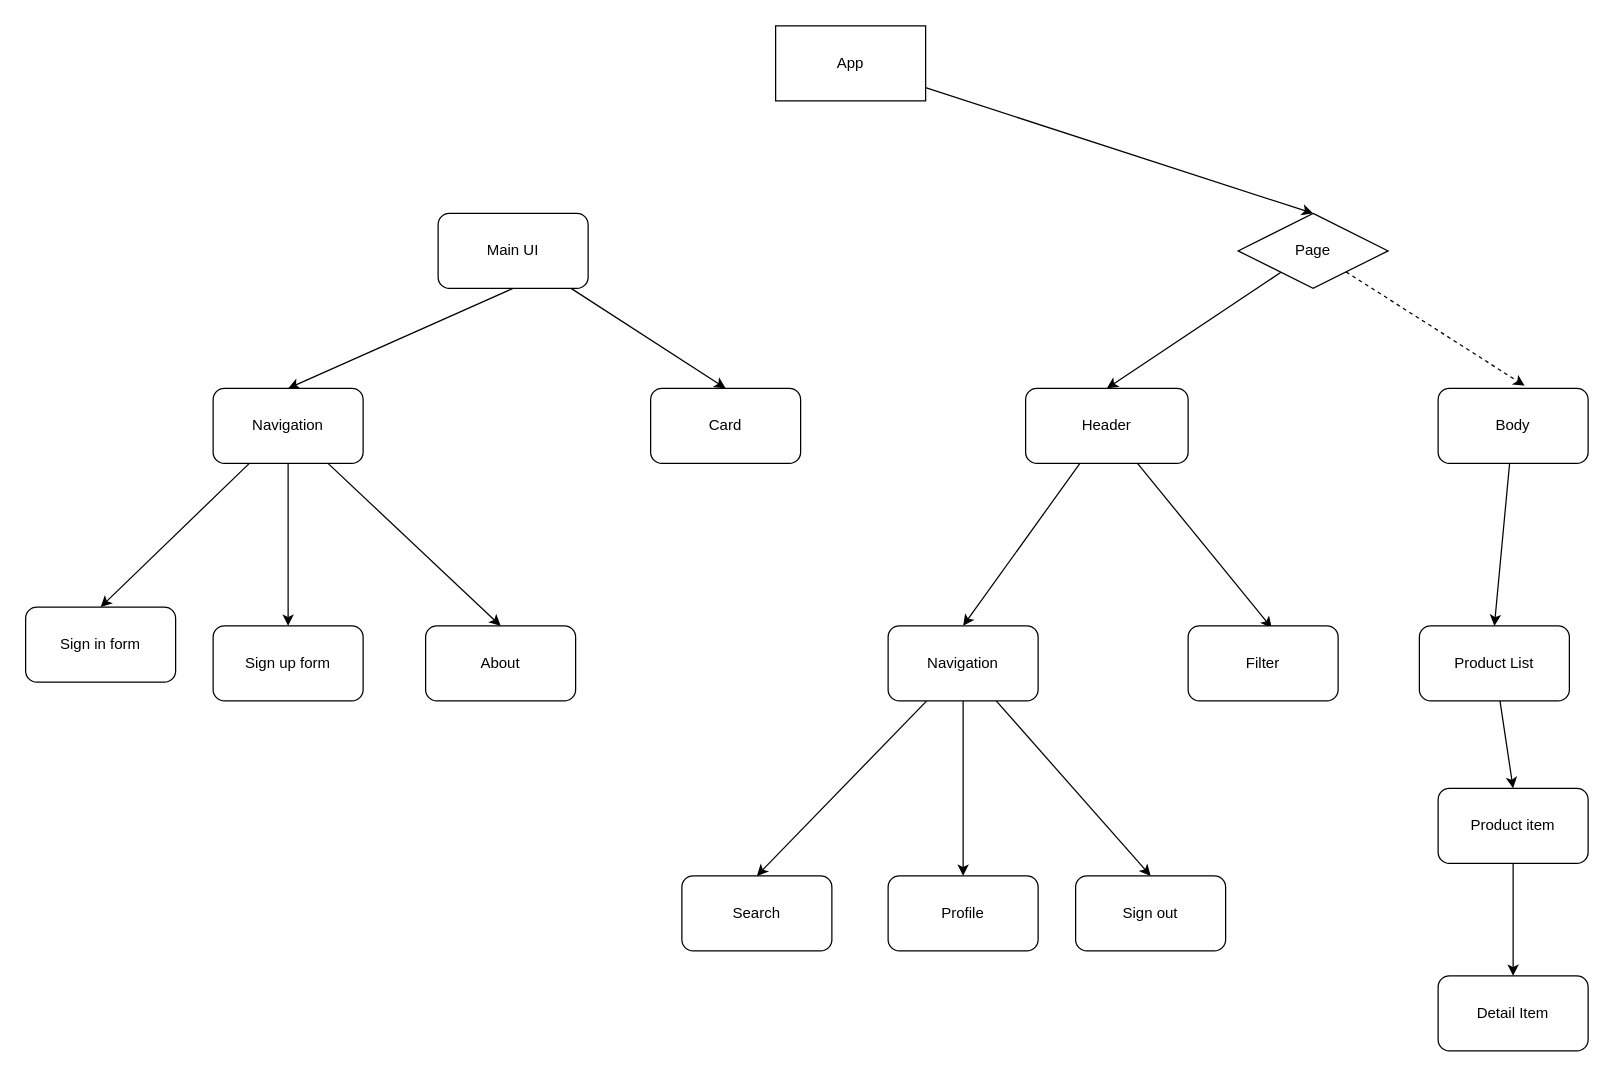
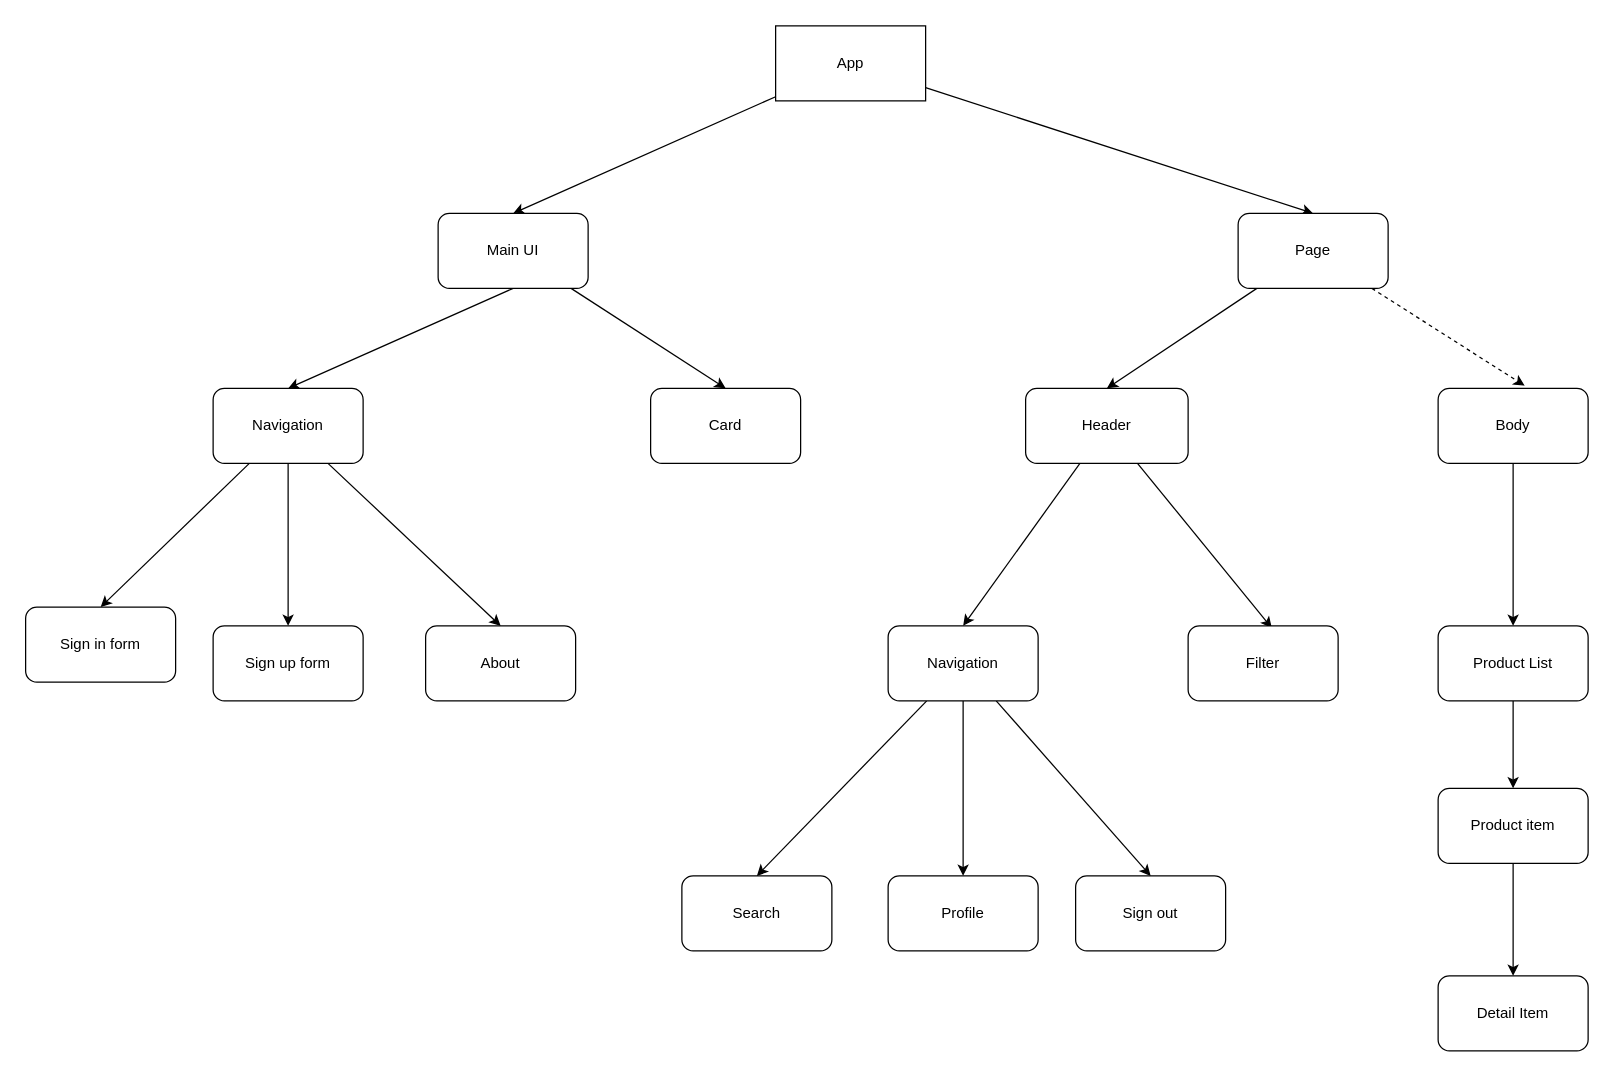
none -> (648, 153)
(1313, 251) -> (1313, 251)
(1494, 663) -> (1513, 663)
